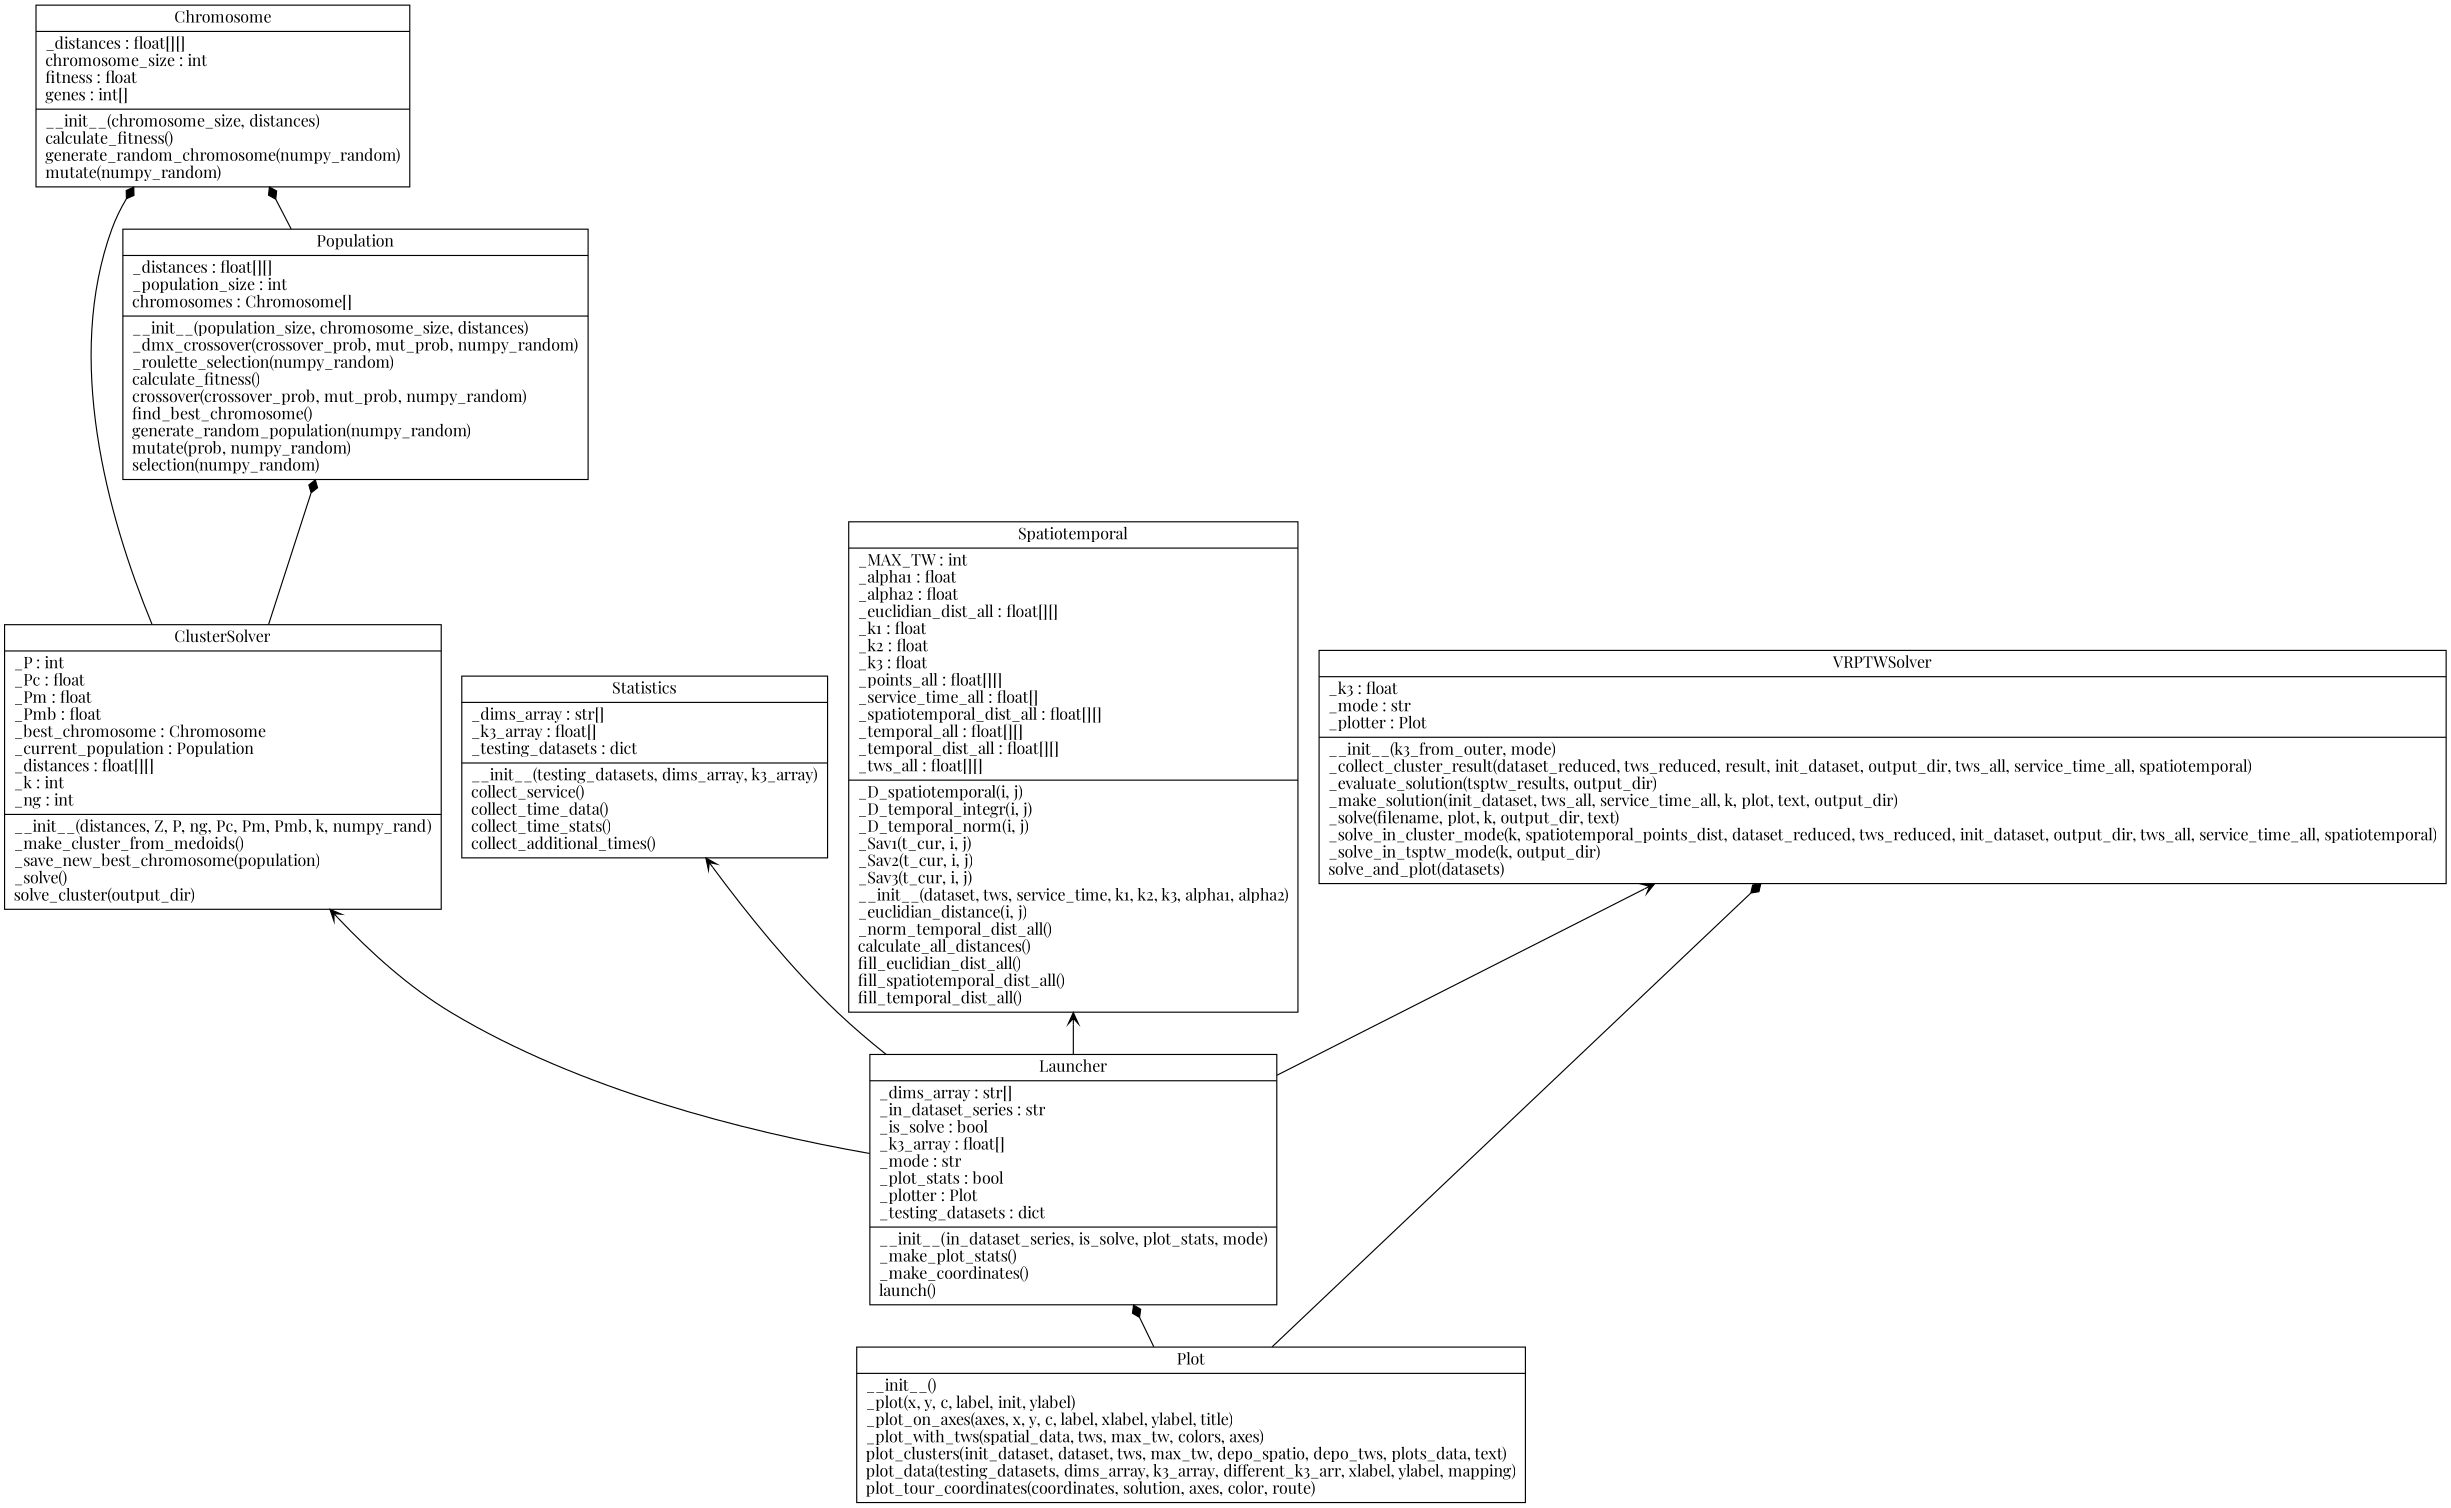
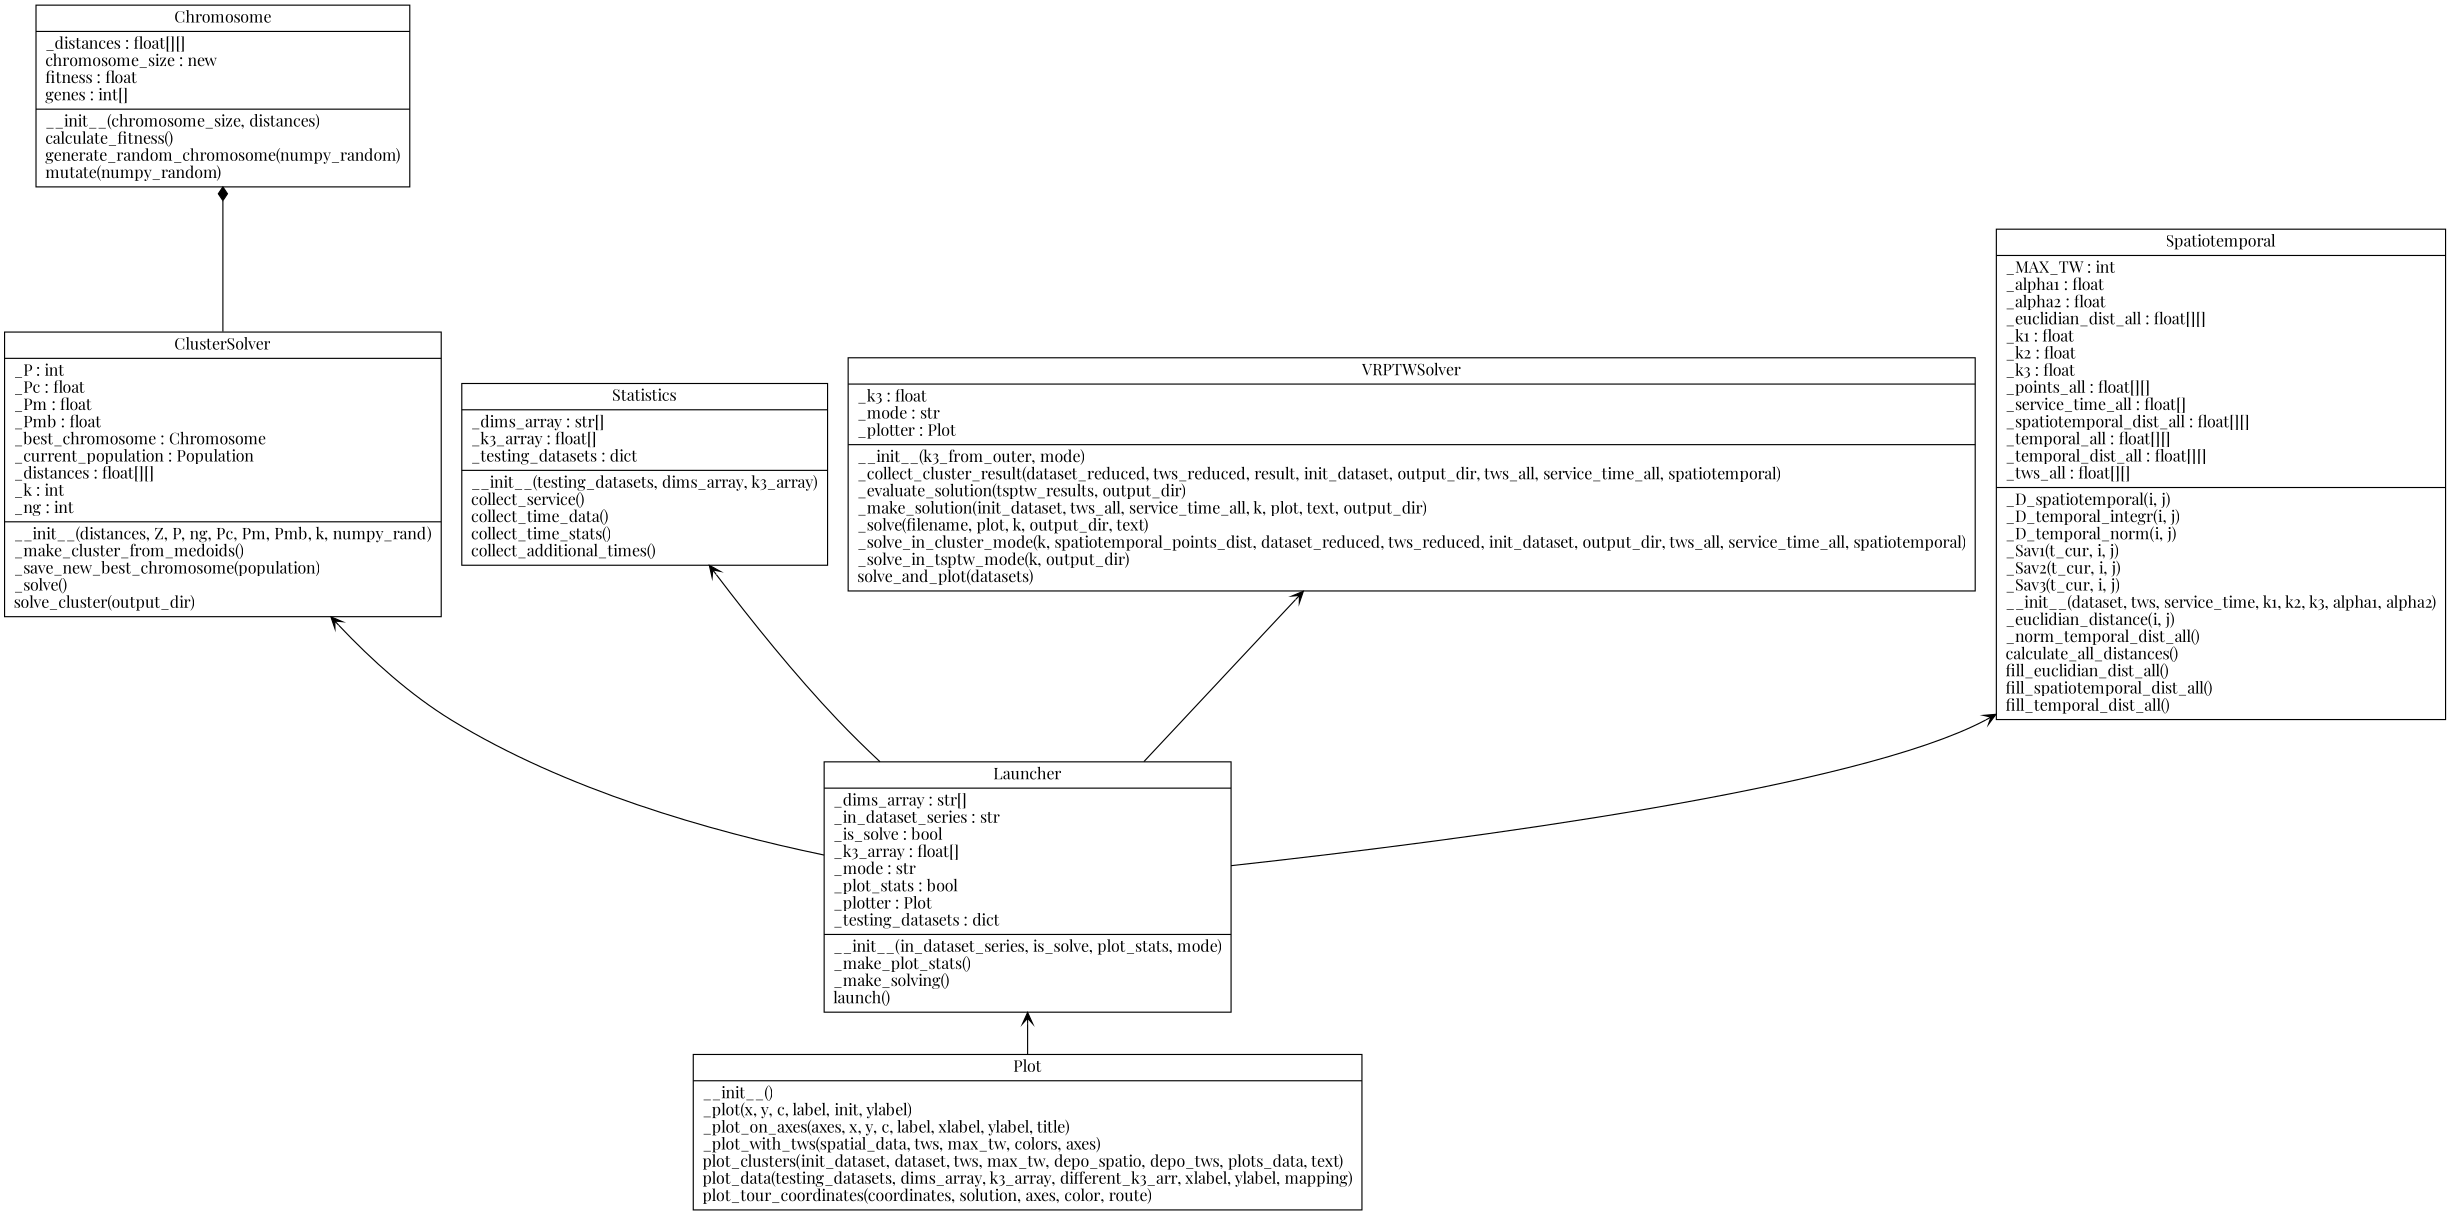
(126, 61) -> (131, 61)
(355, 354) -> none
(1511, 1120) -> none
(954, 1274) -> (892, 981)
(1147, 1332) -> (1028, 1039)
